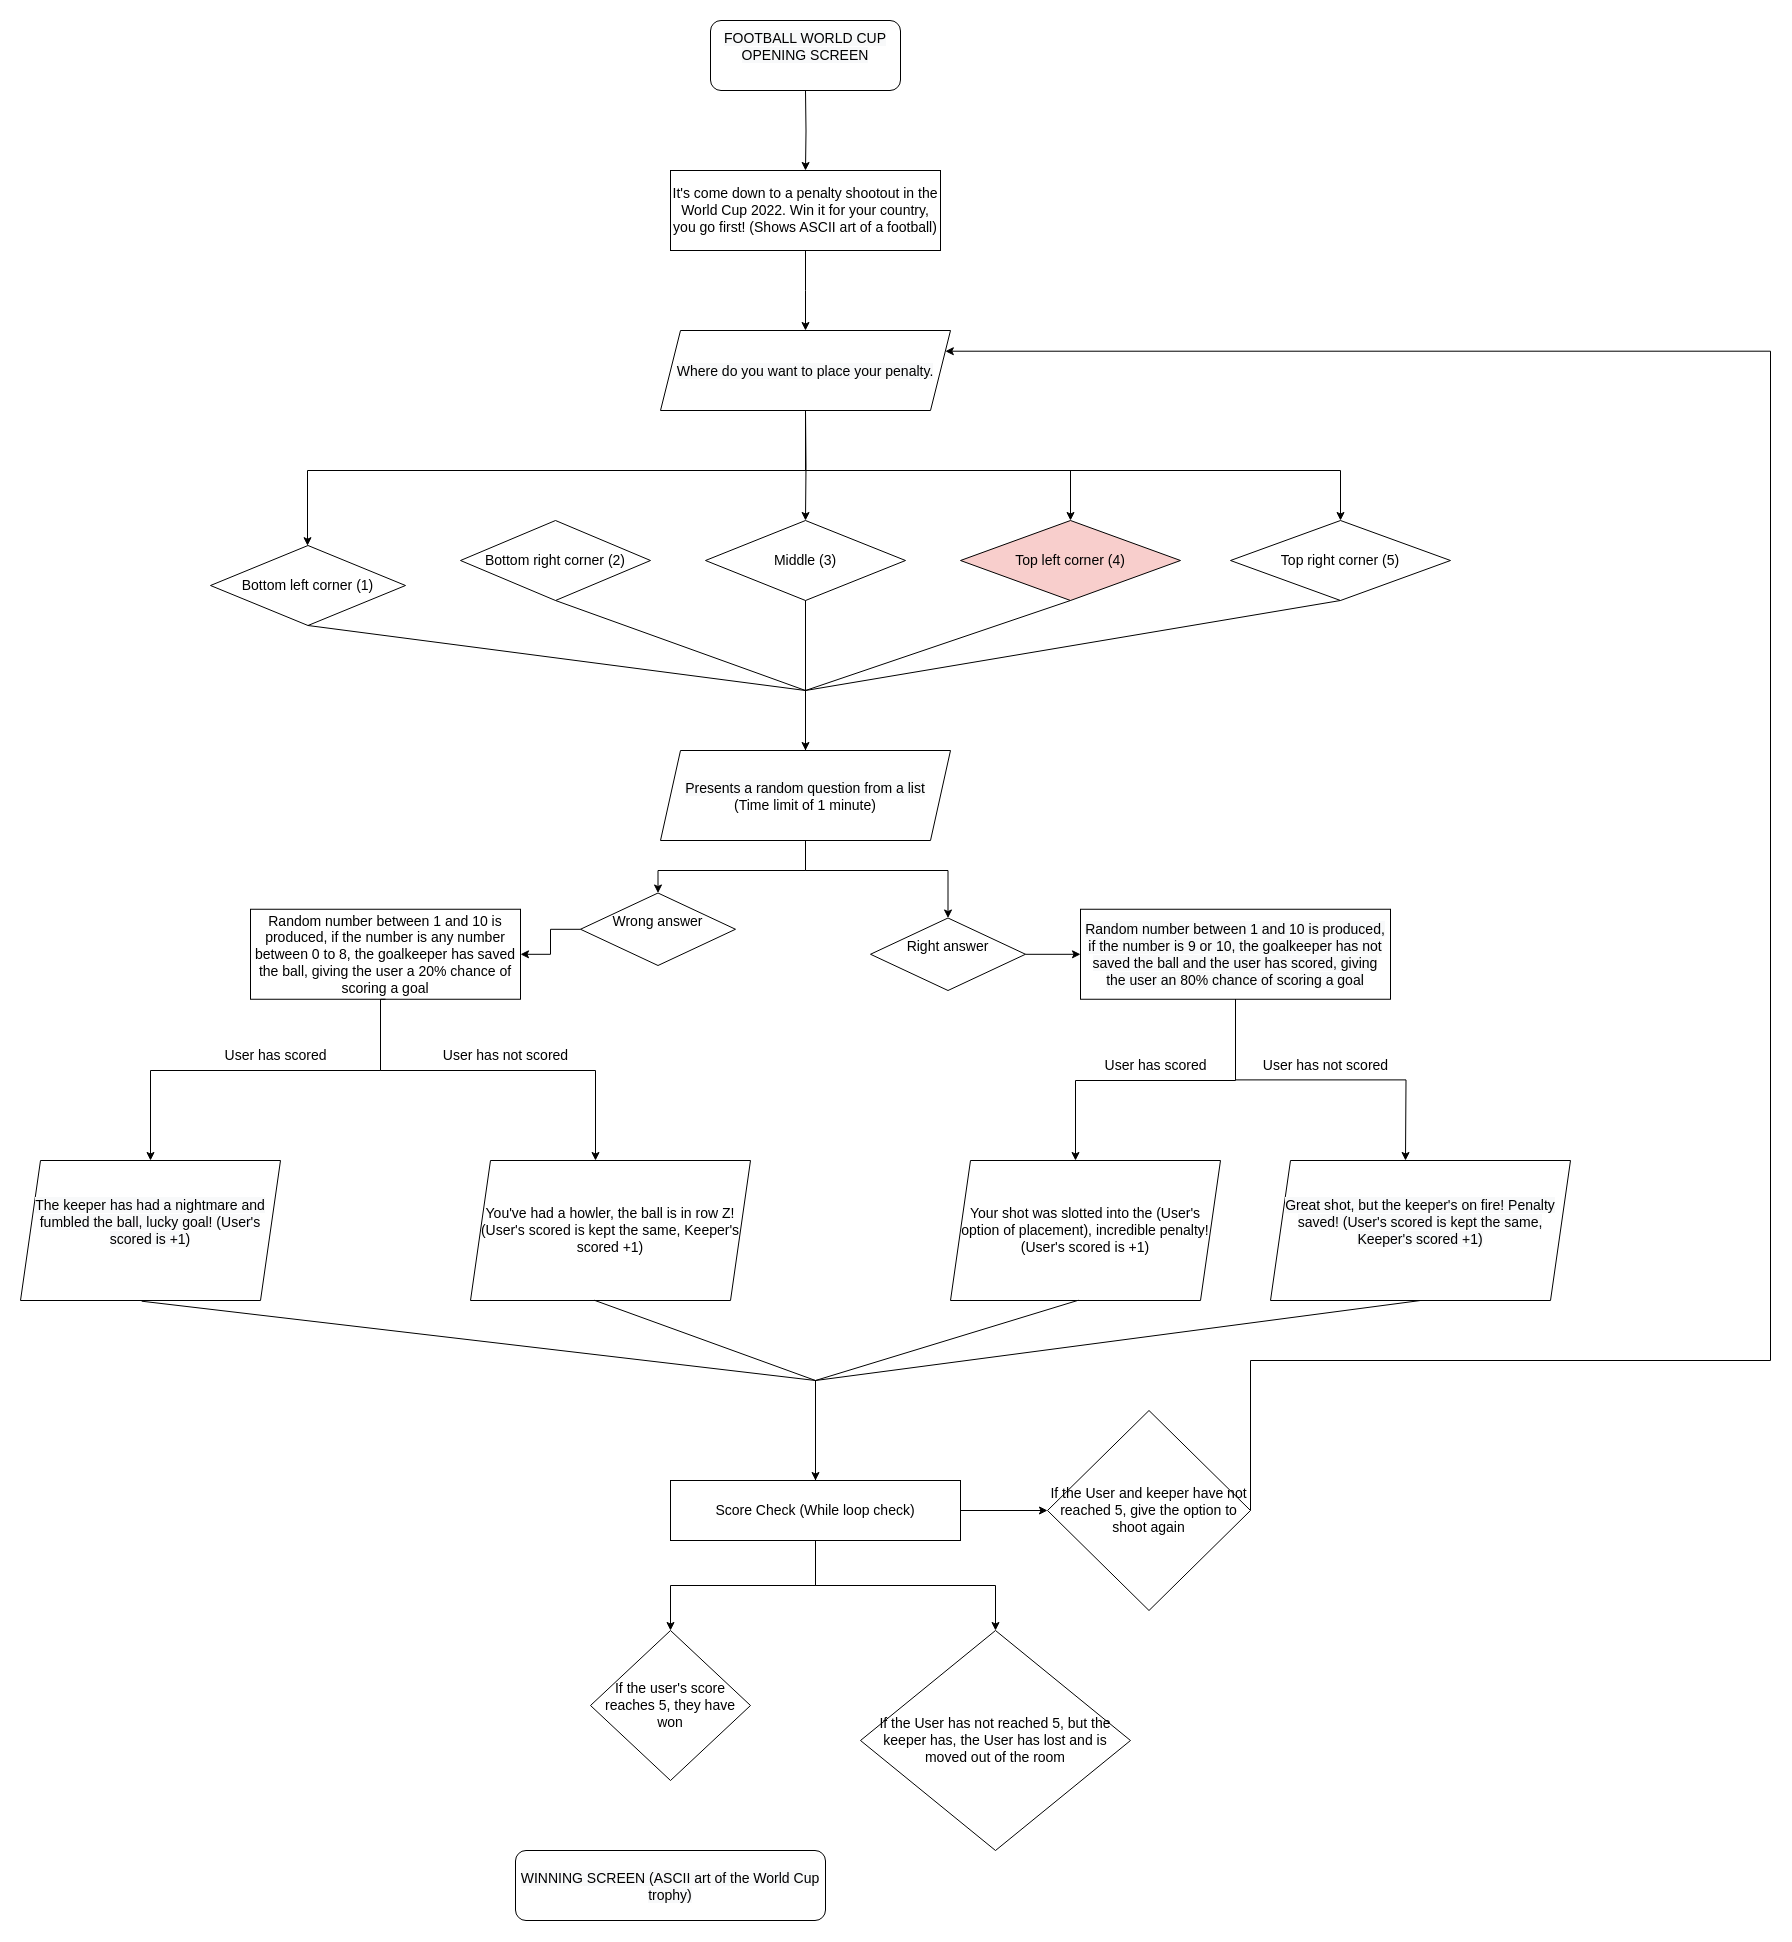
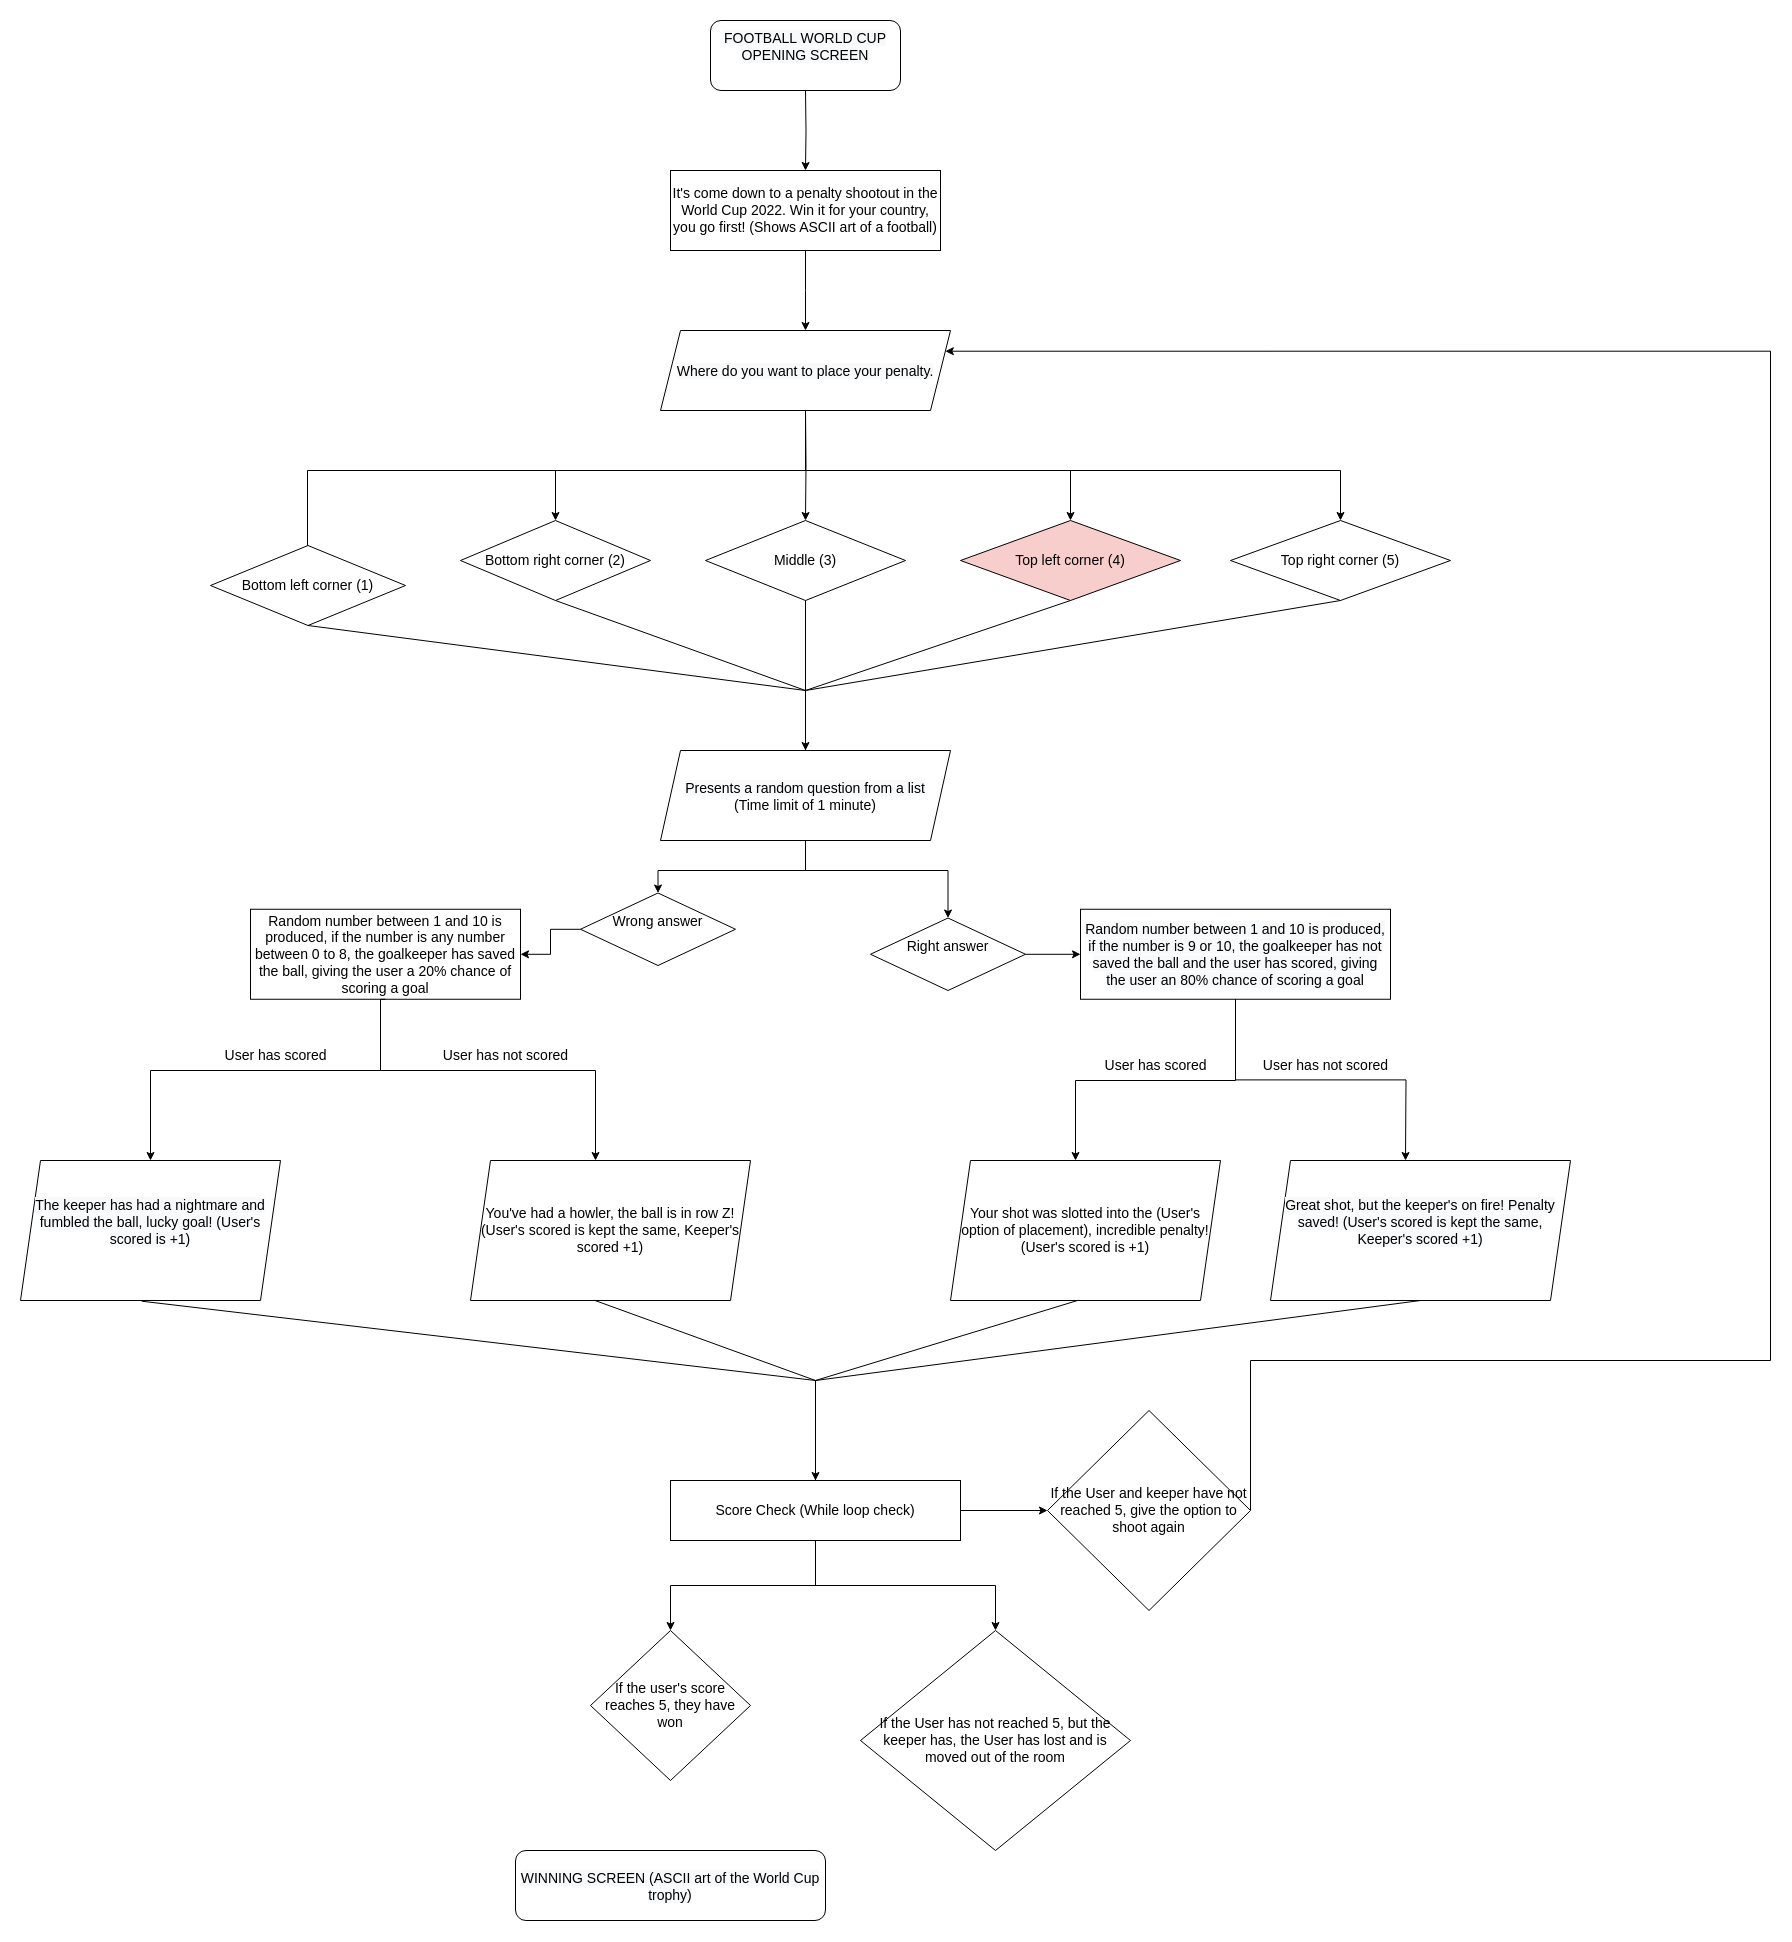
none -> (556, 493)
(308, 537) -> (308, 540)
